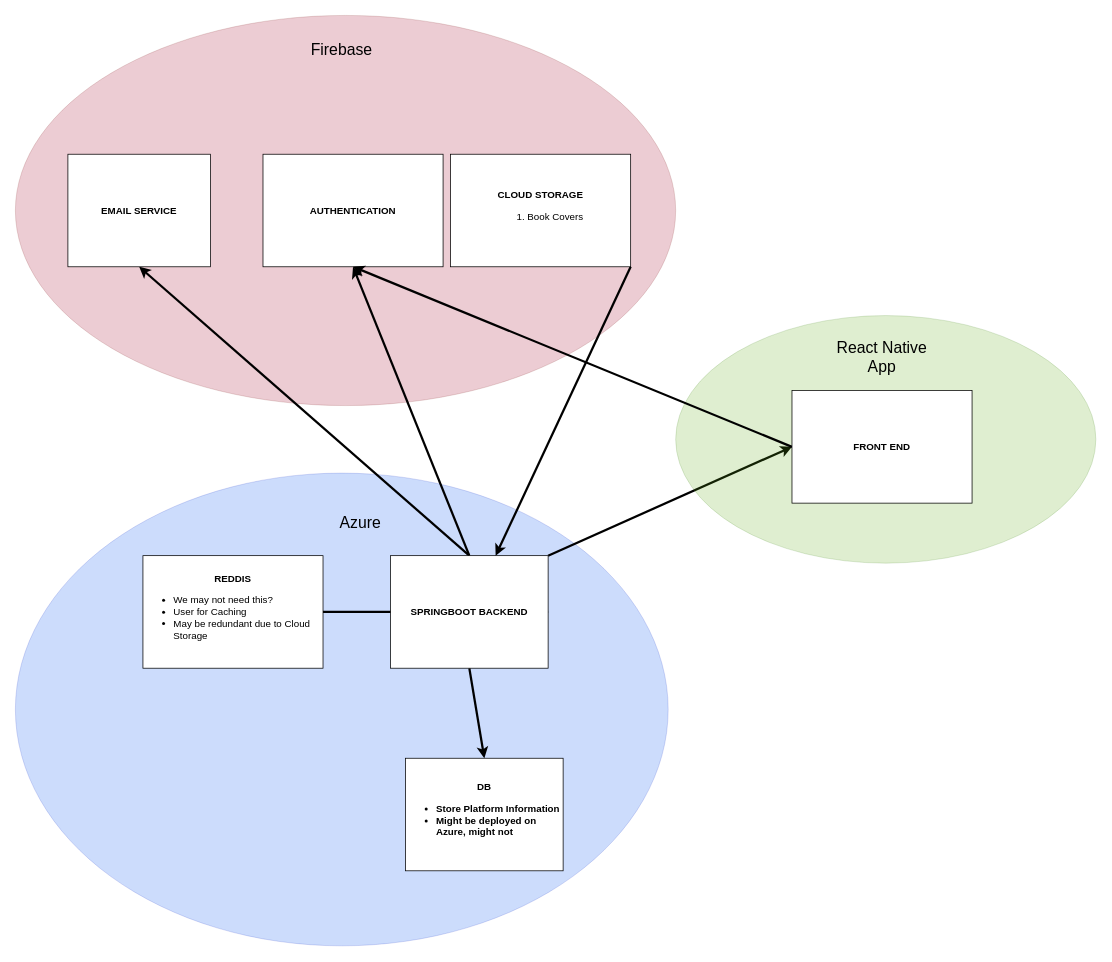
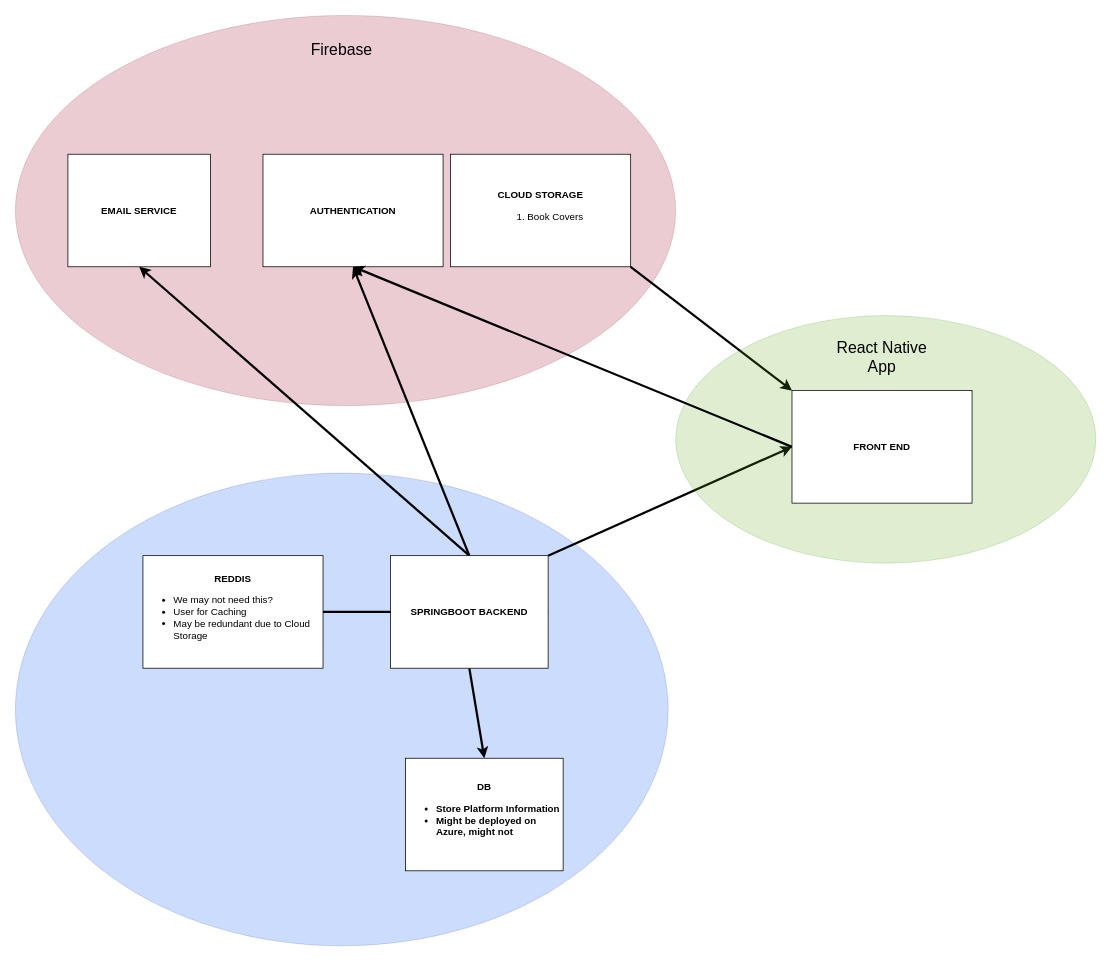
(565, 407) -> (708, 326)
(360, 522) -> none
